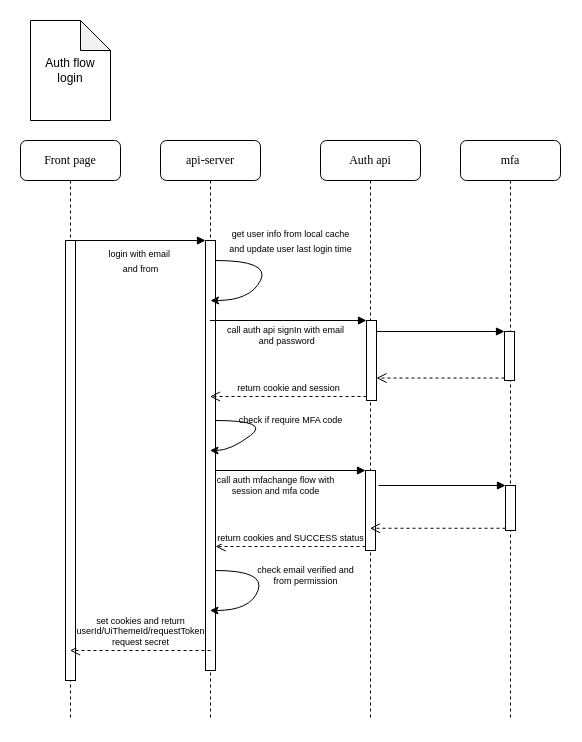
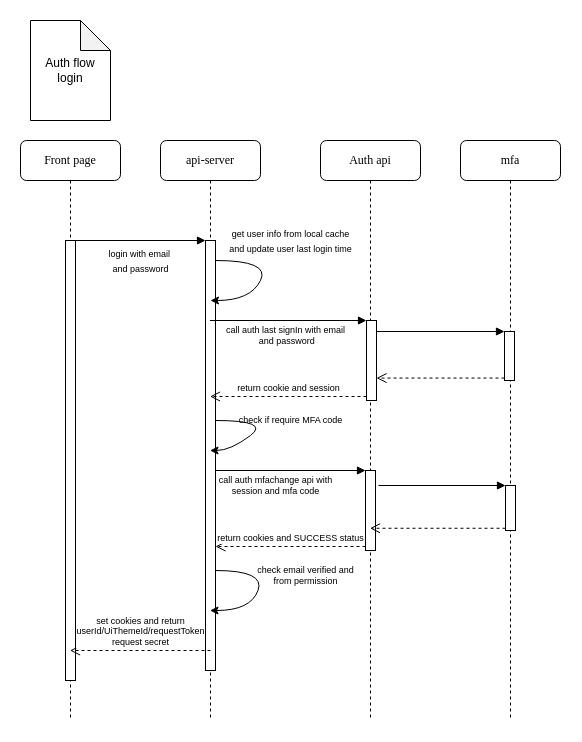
(141, 261) -> (141, 261)
(286, 336) -> (286, 336)
(276, 486) -> (276, 486)
